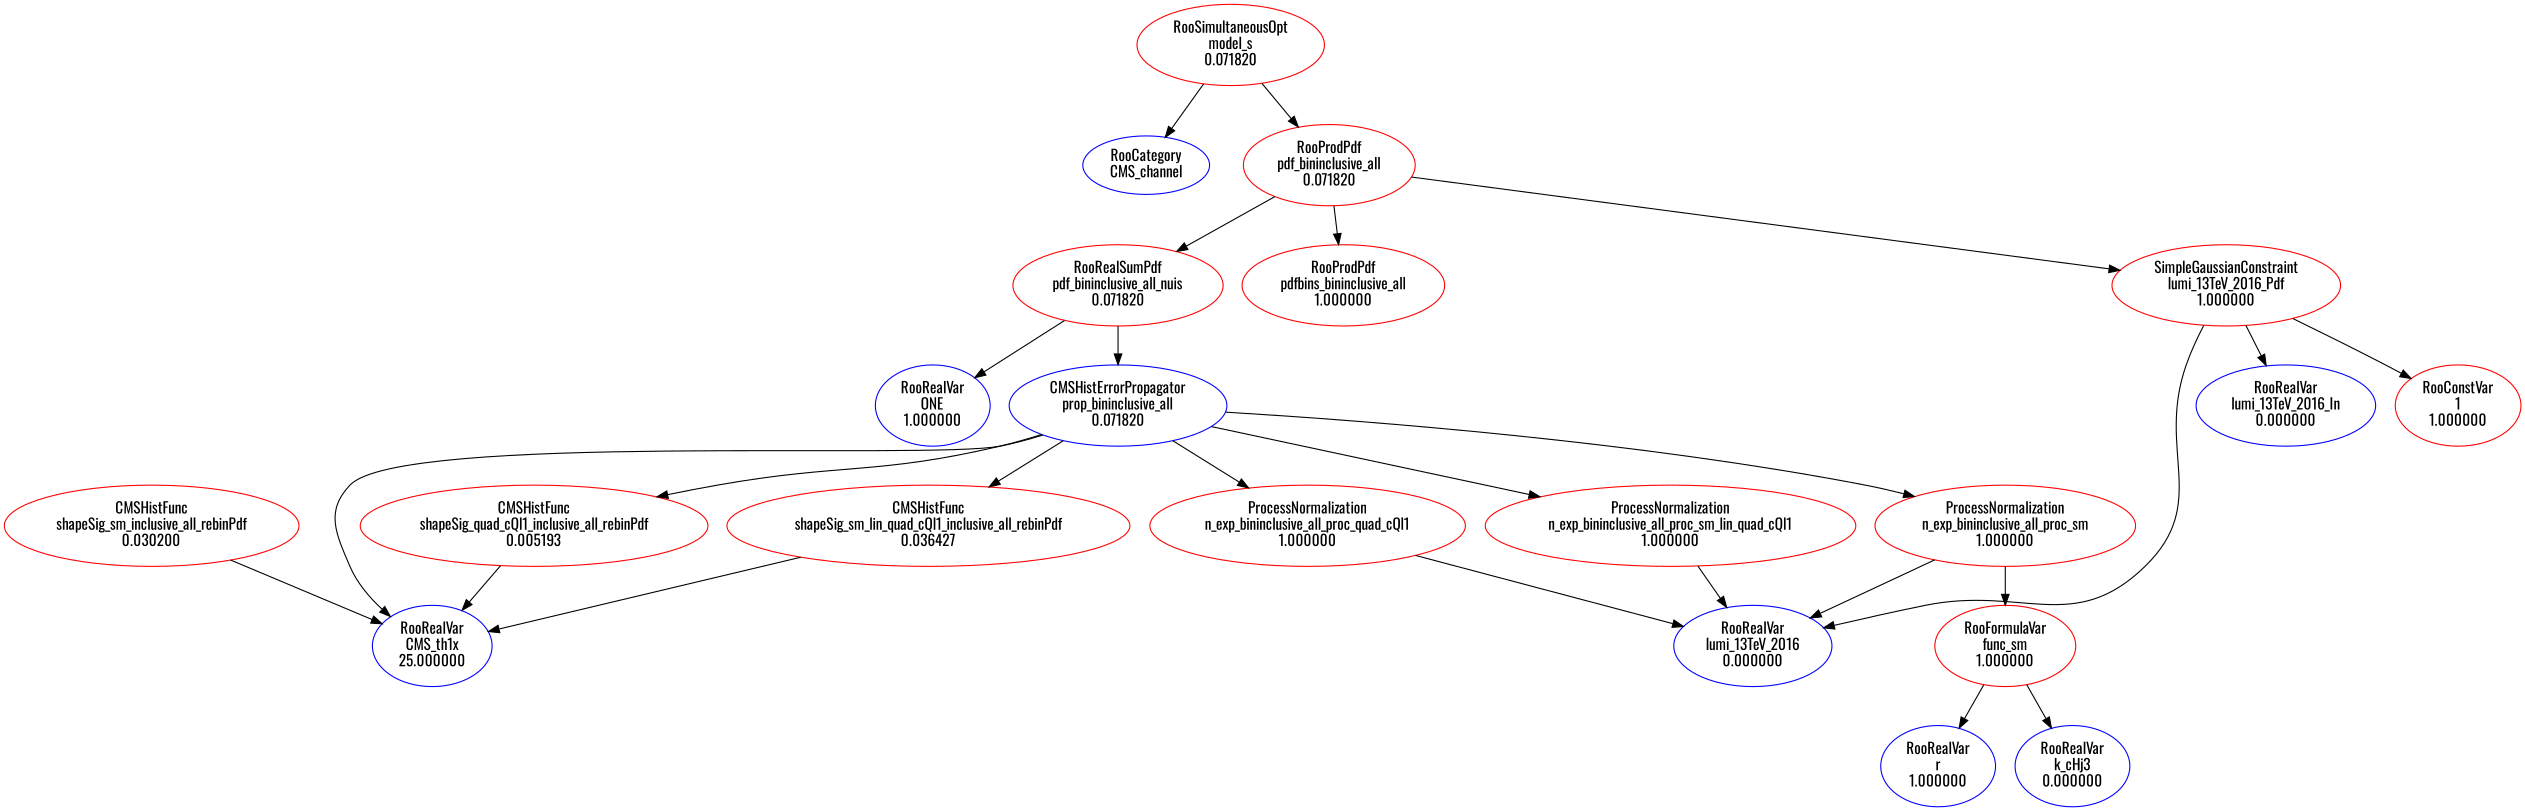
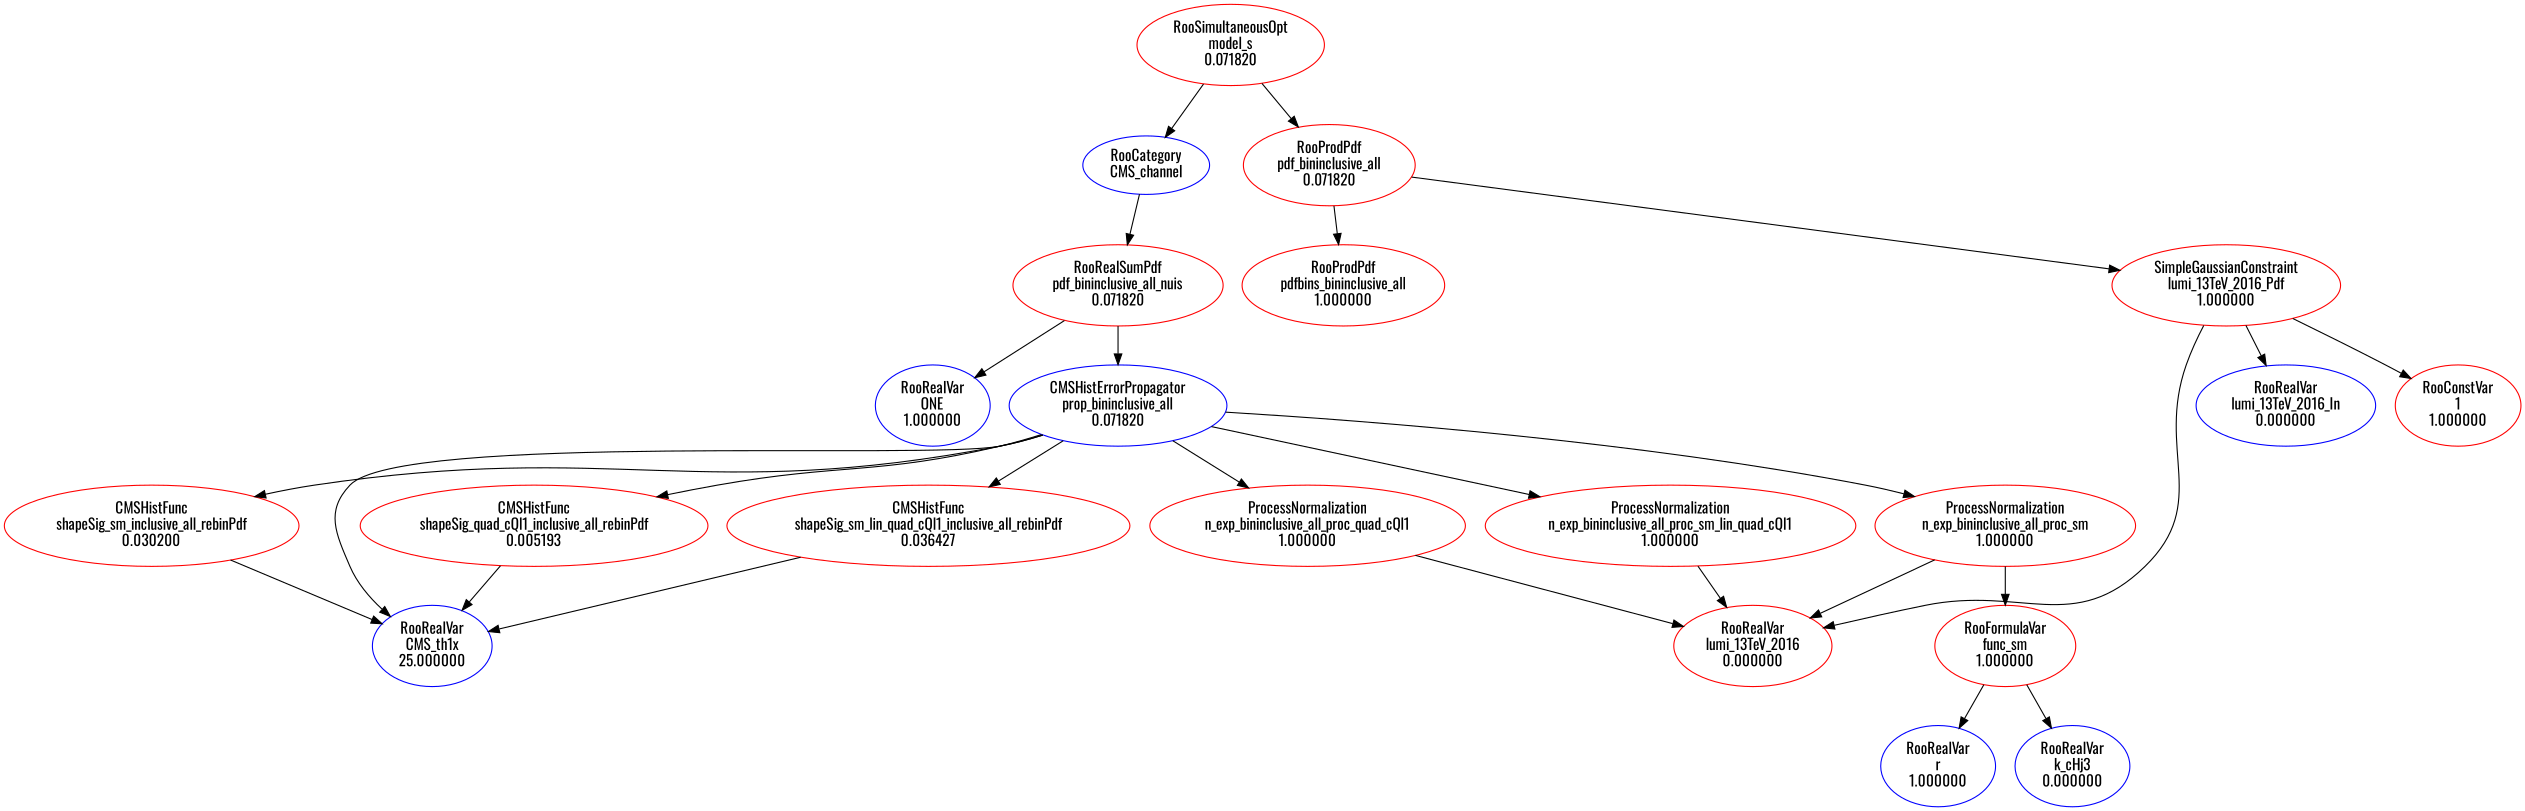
(1230, 221) -> (1135, 214)
none -> (655, 470)
(1753, 646) -> (1753, 646)
